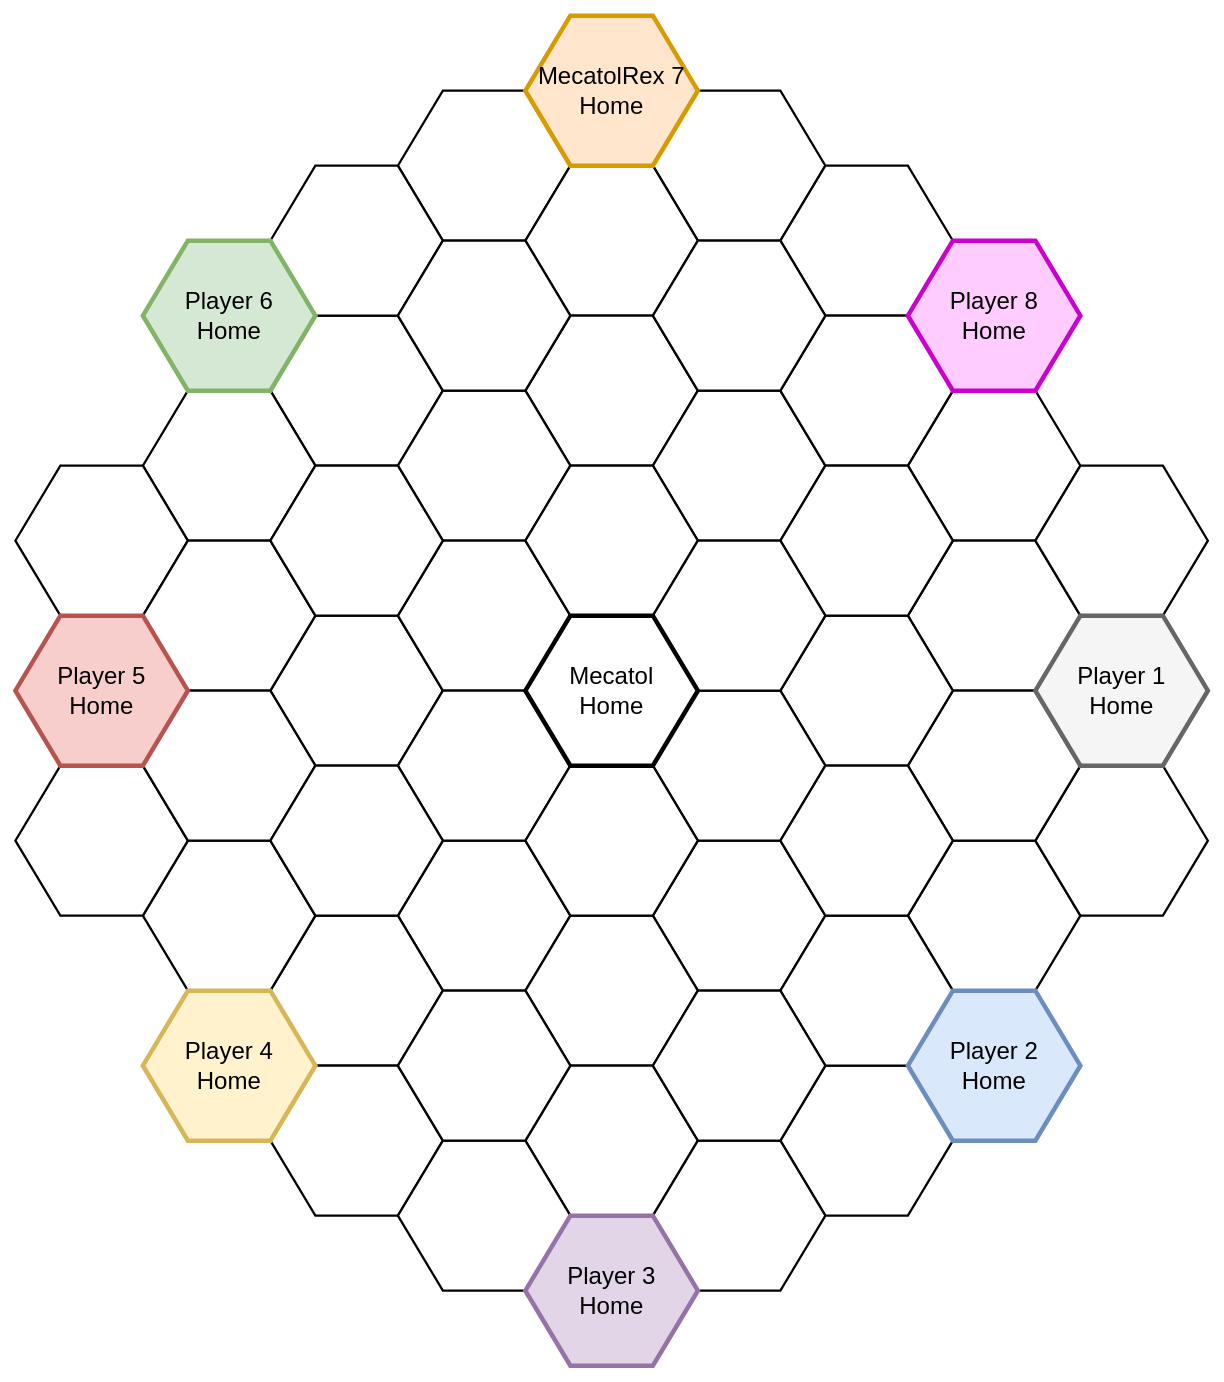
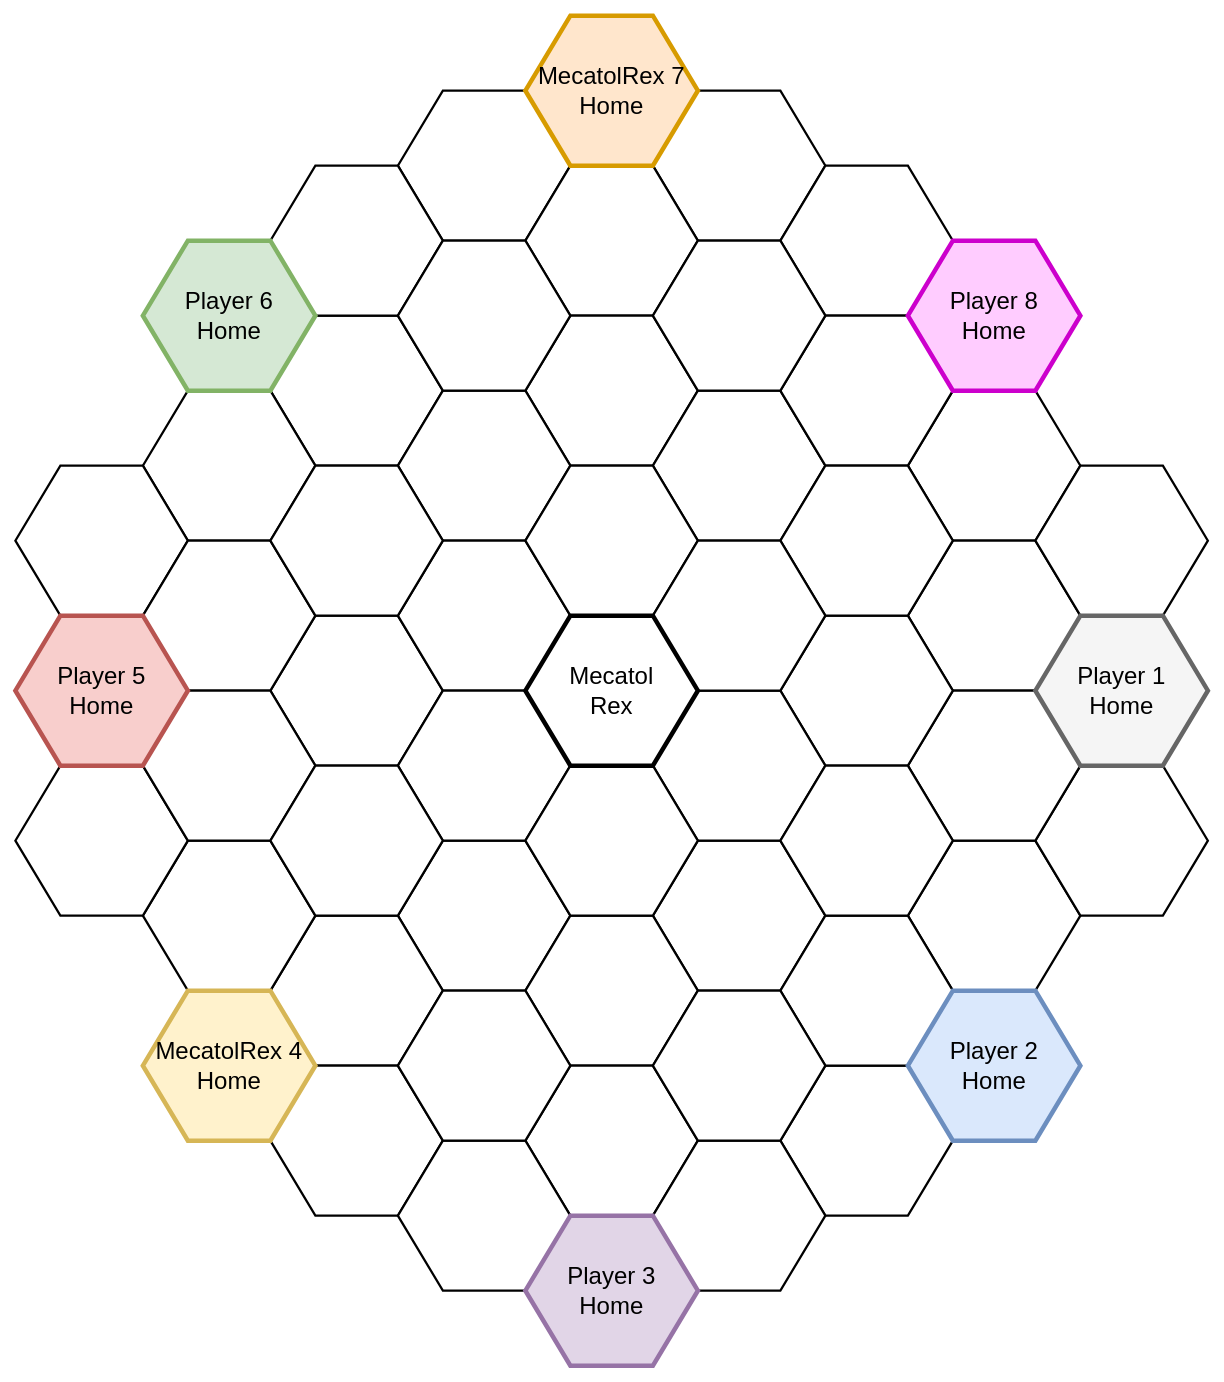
(612, 690) -> (612, 690)
(229, 1065) -> (229, 1065)
